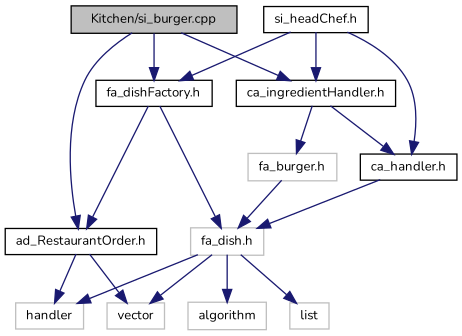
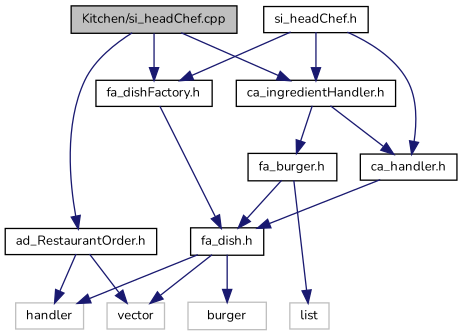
(154, 20) -> (154, 20)
(120, 161) -> none
(292, 167) -> (292, 167)
(227, 242) -> (227, 242)
(264, 275) -> (300, 235)
(227, 316) -> (227, 316)
